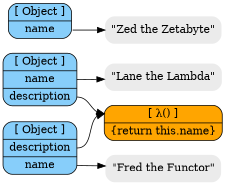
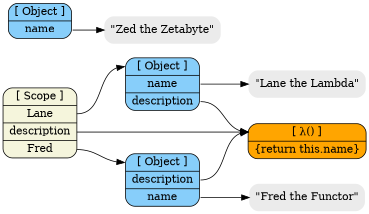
none -> (40, 123)
